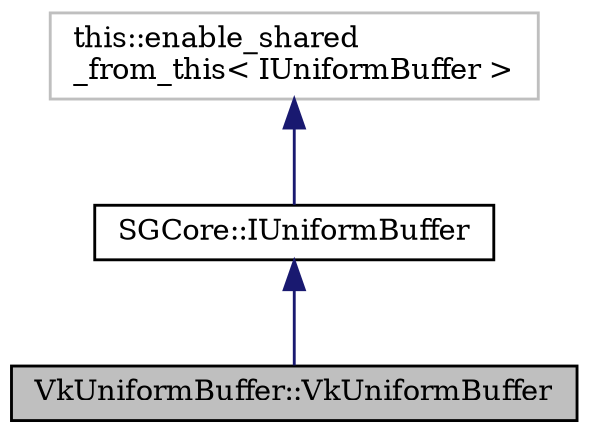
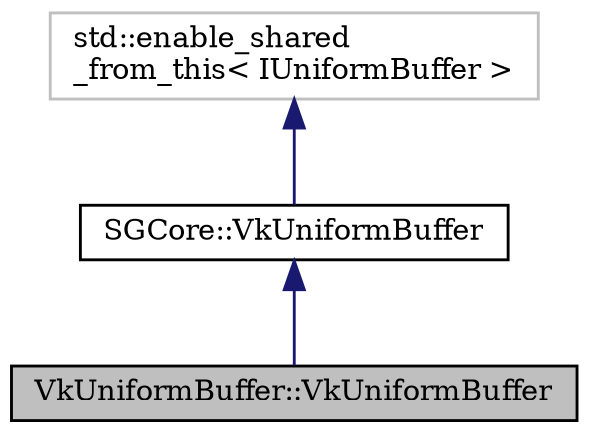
(294, 56) -> (294, 56)
(294, 233) -> (294, 233)
